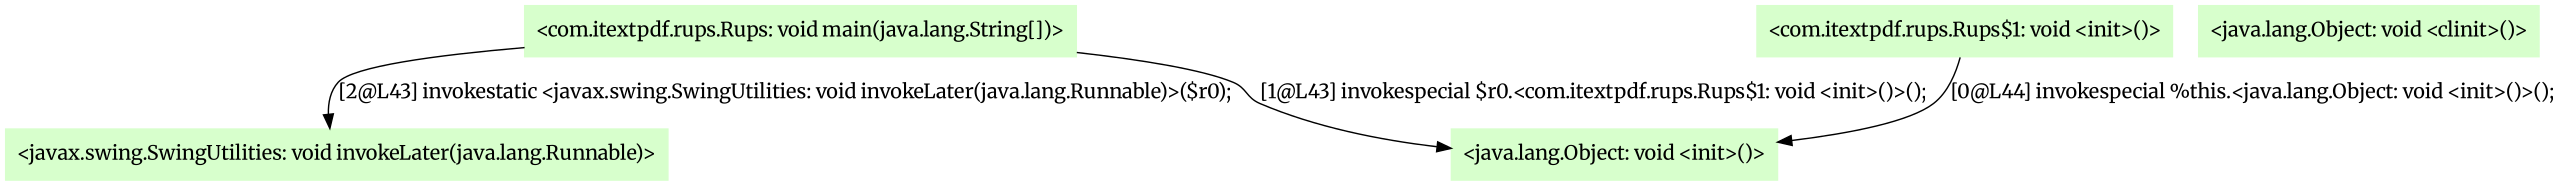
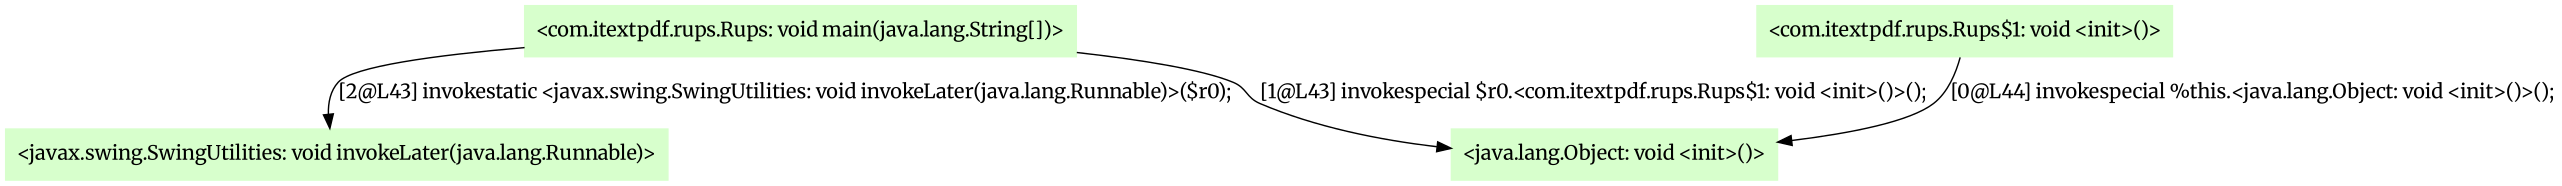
(2369, 31) -> none
